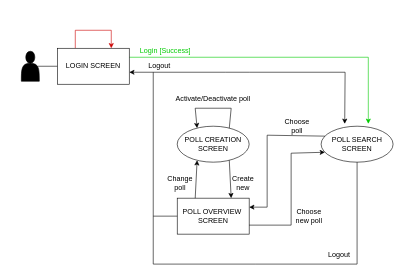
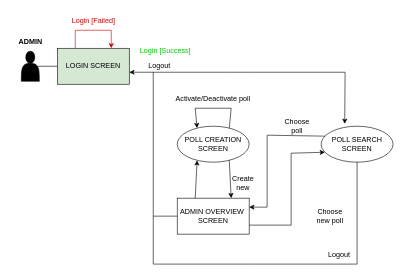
none -> (93, 21)
none -> (30, 42)
(93, 66) -> (93, 66)
(369, 118) -> none
(180, 183) -> none
(213, 216) -> (213, 216)
(309, 216) -> (330, 216)
